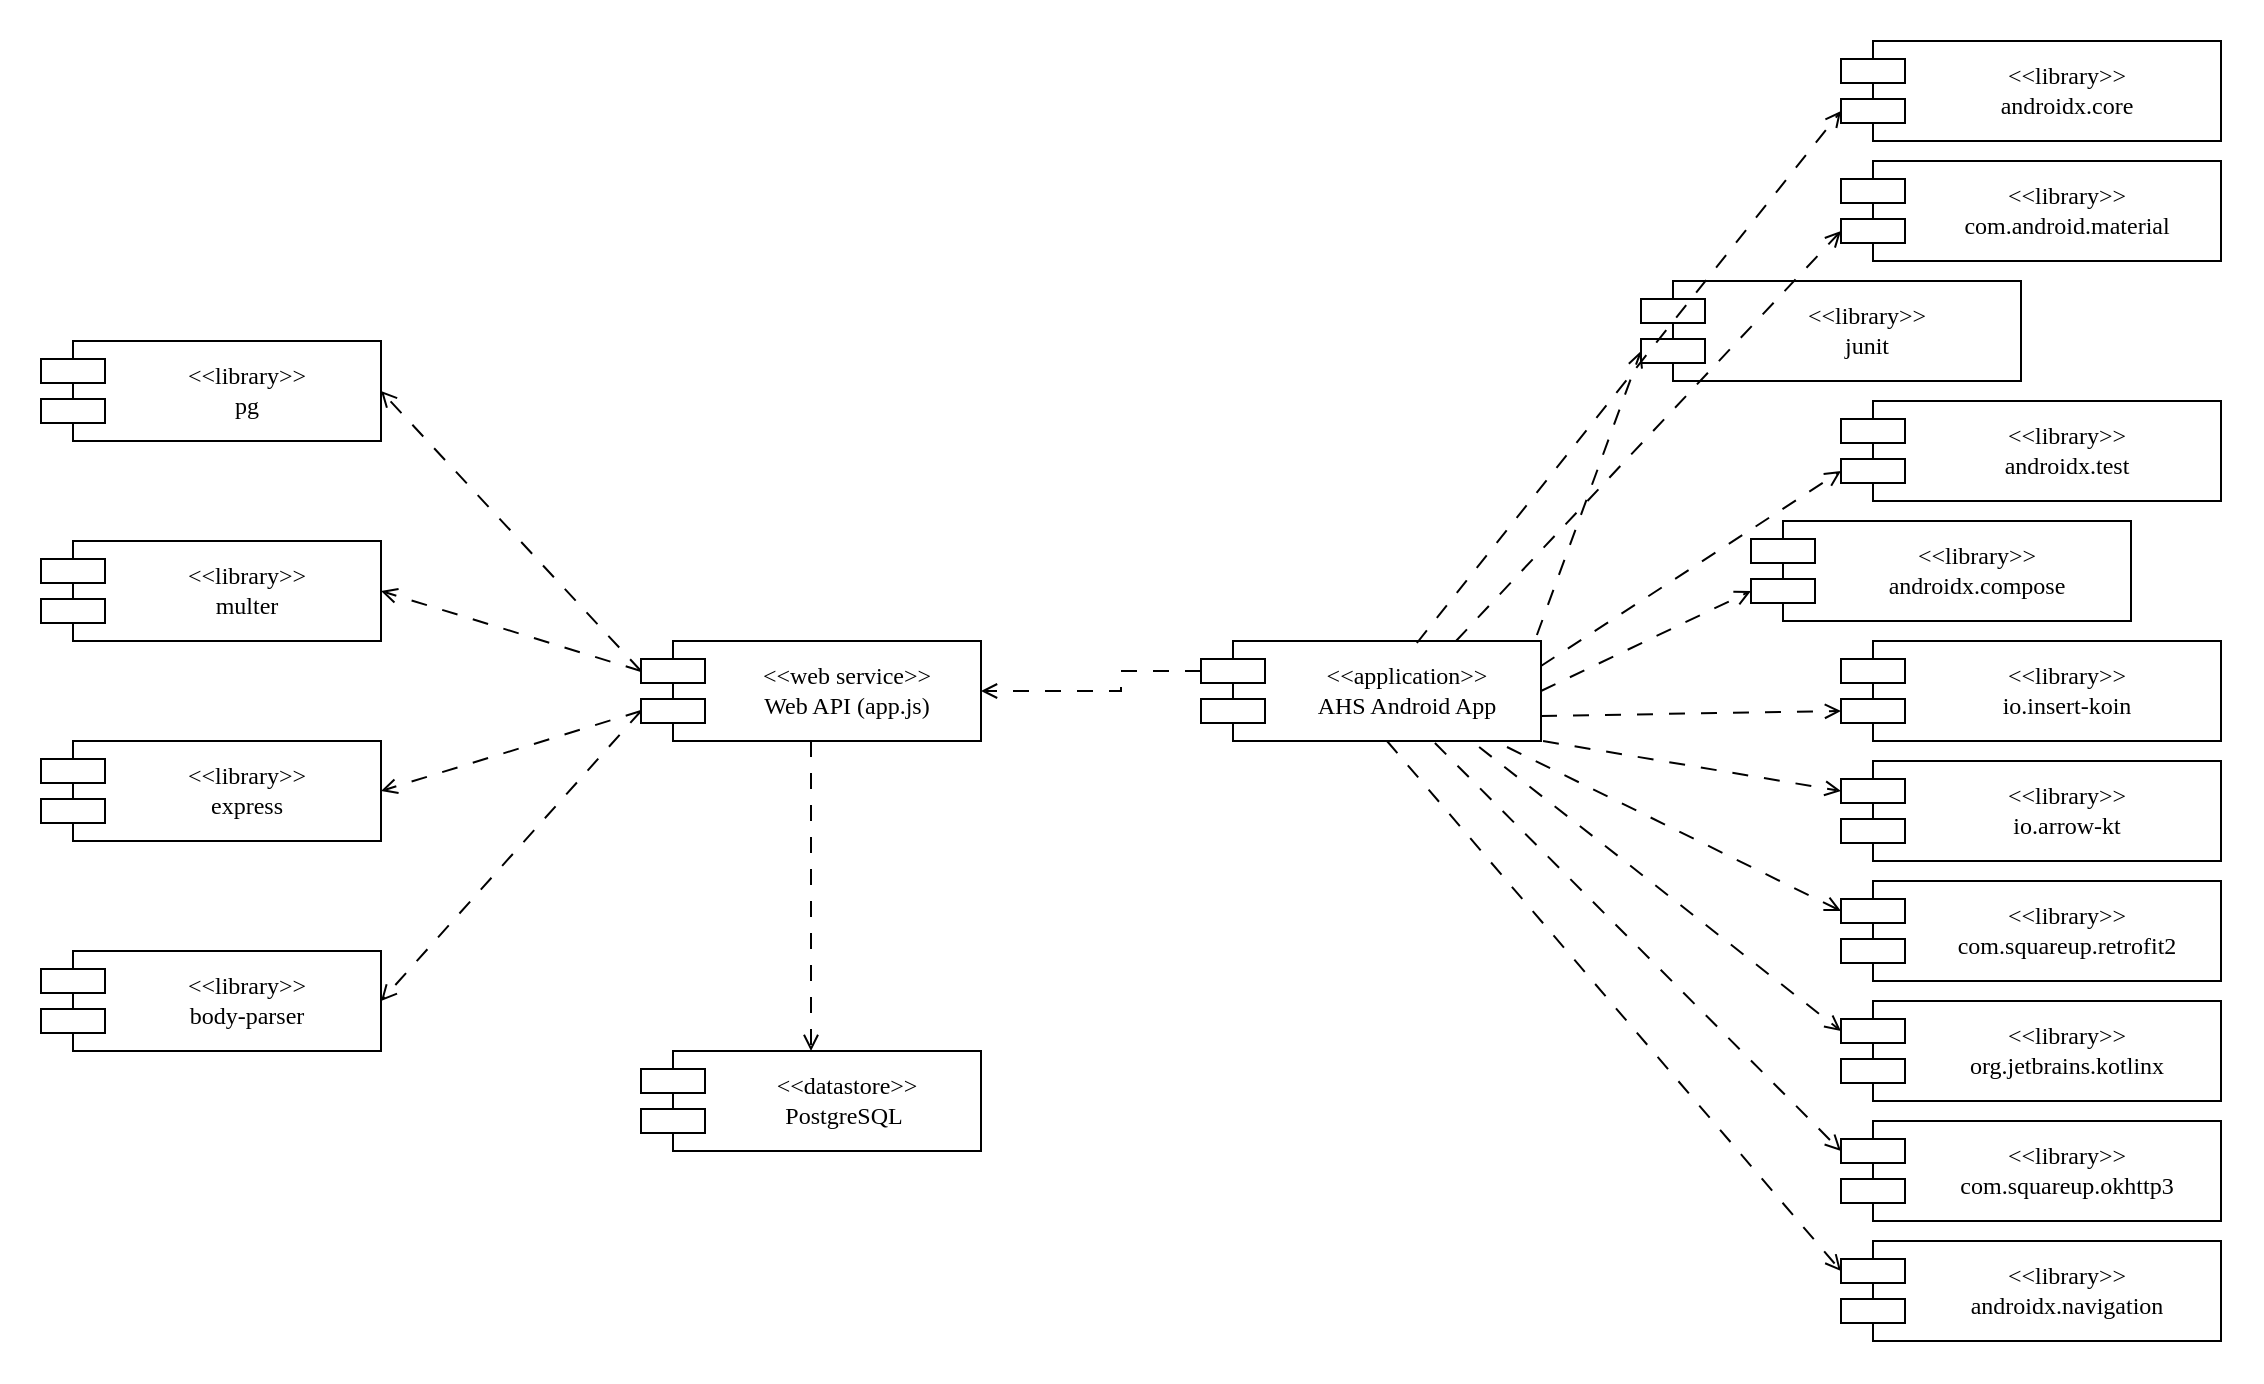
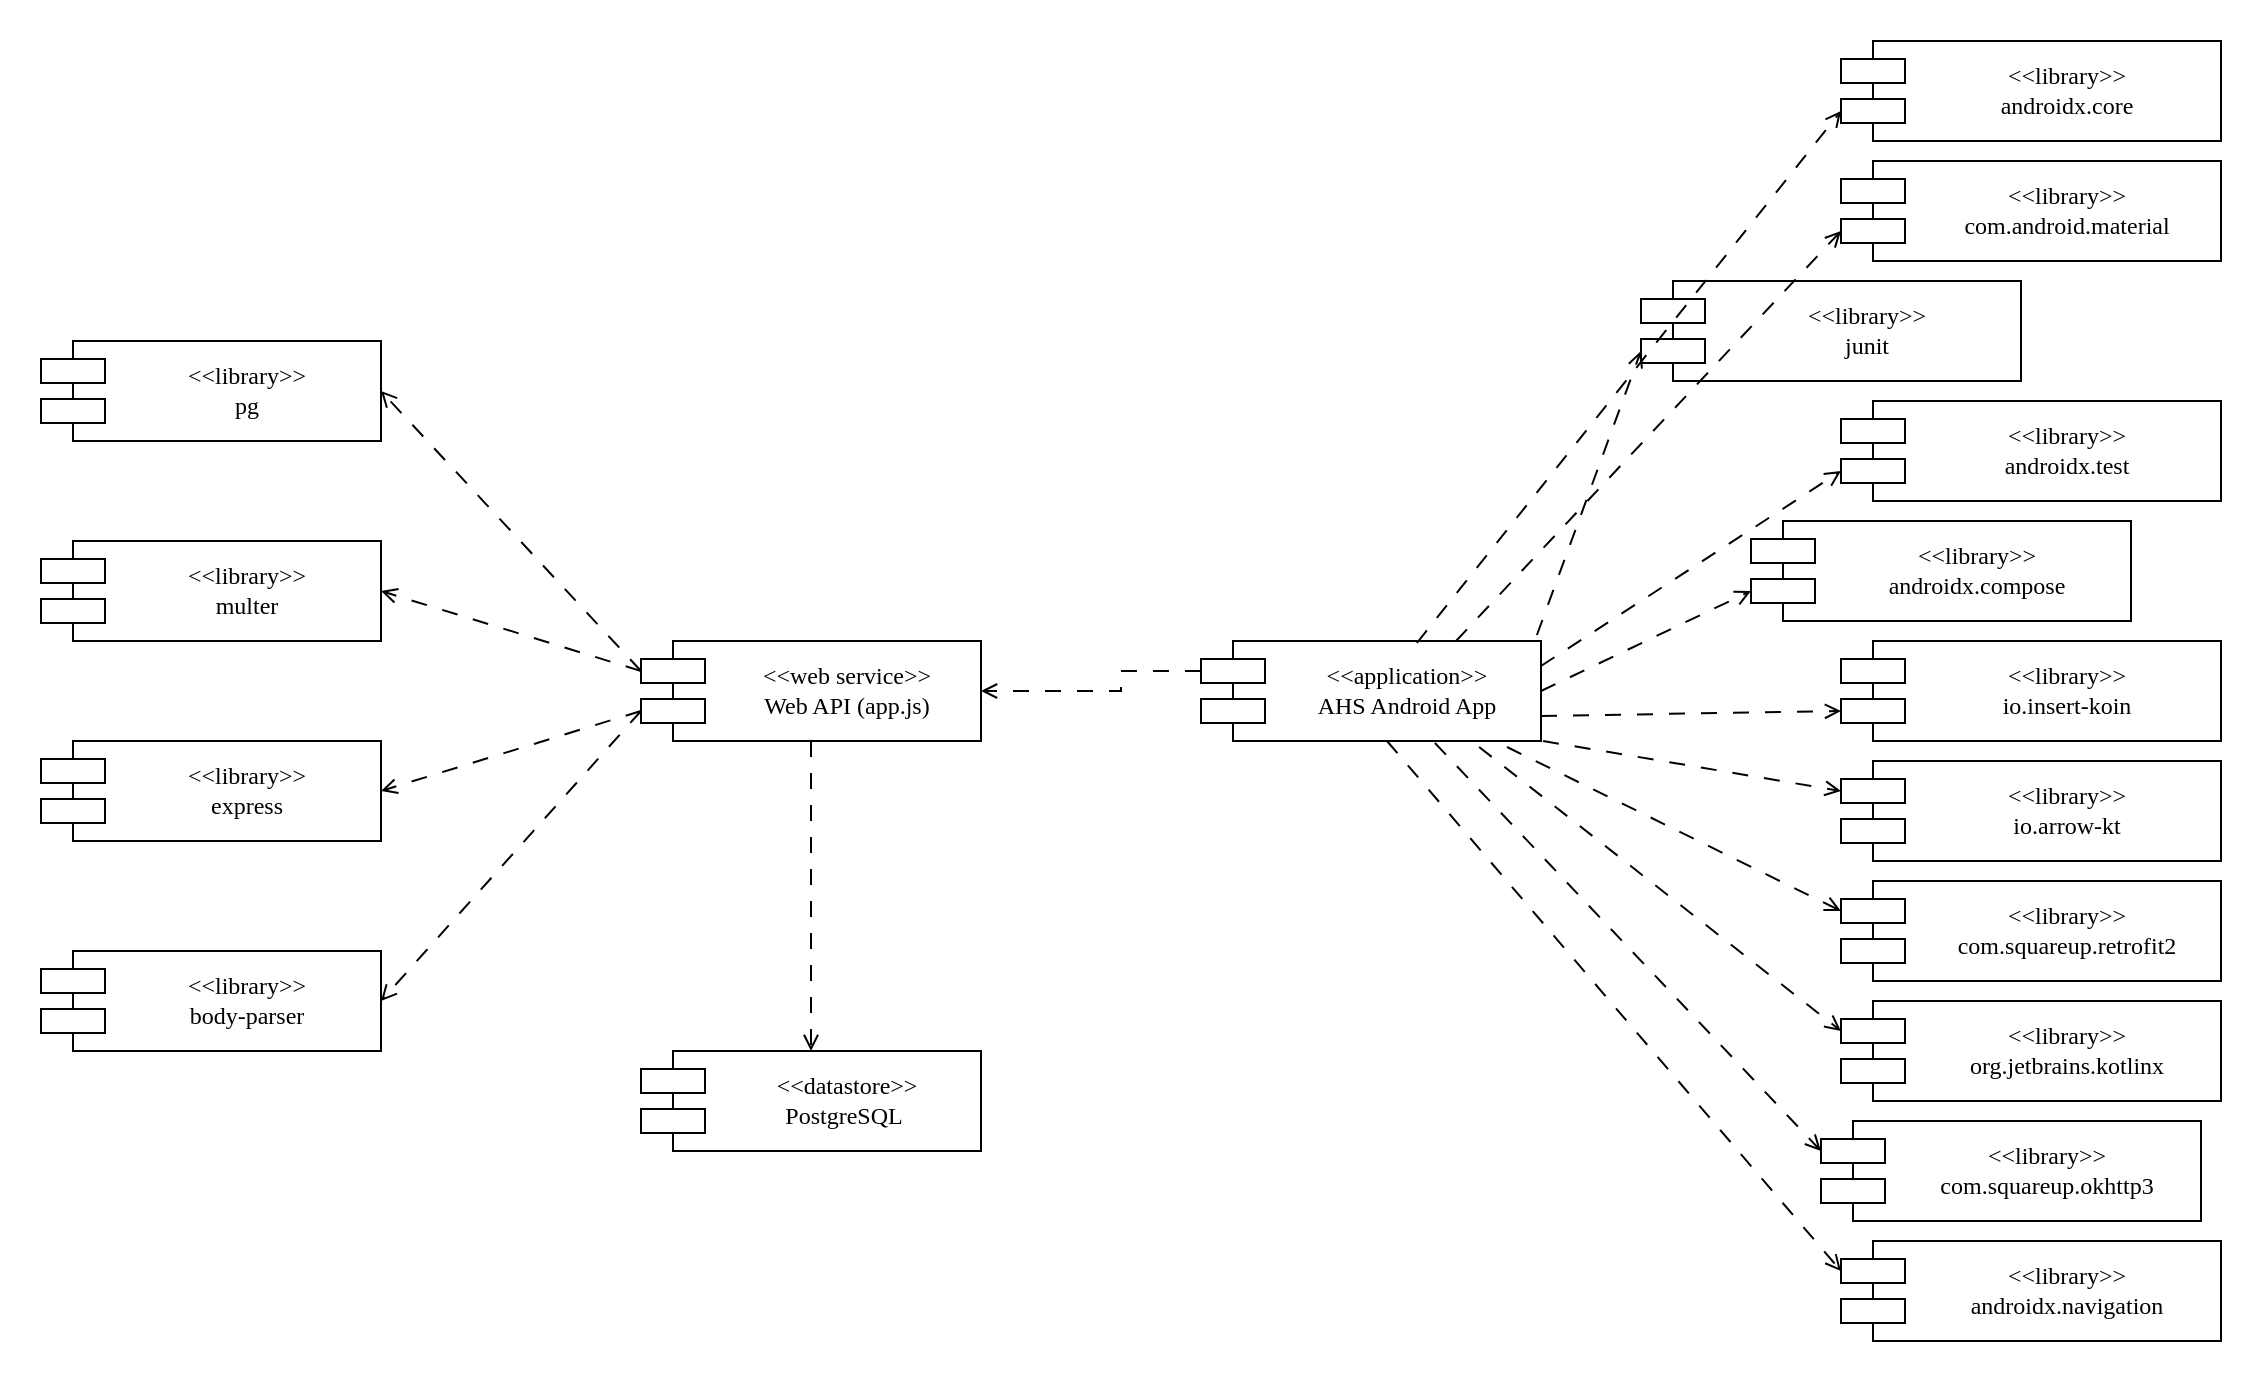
(2031, 1171) -> (2011, 1171)
